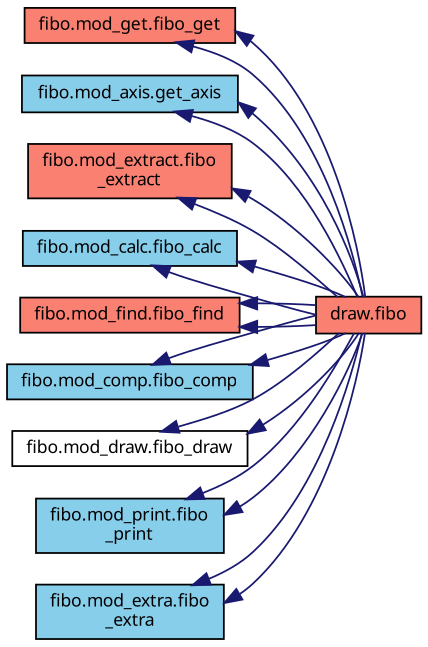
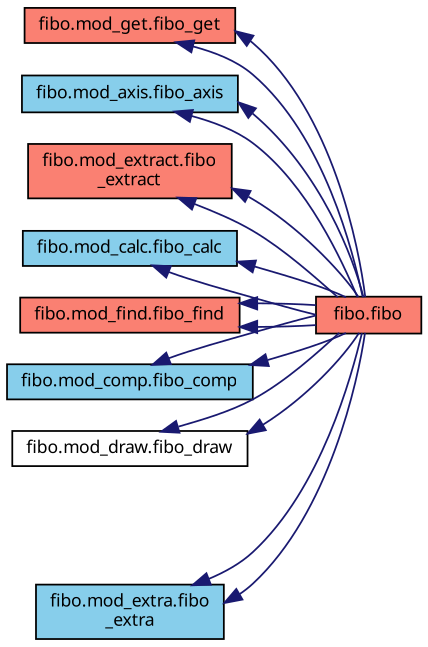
(130, 94) -> (130, 94)
(369, 315) -> (369, 315)
(130, 526) -> none
